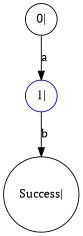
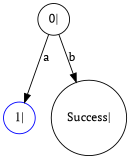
(41, 130) -> (66, 54)
